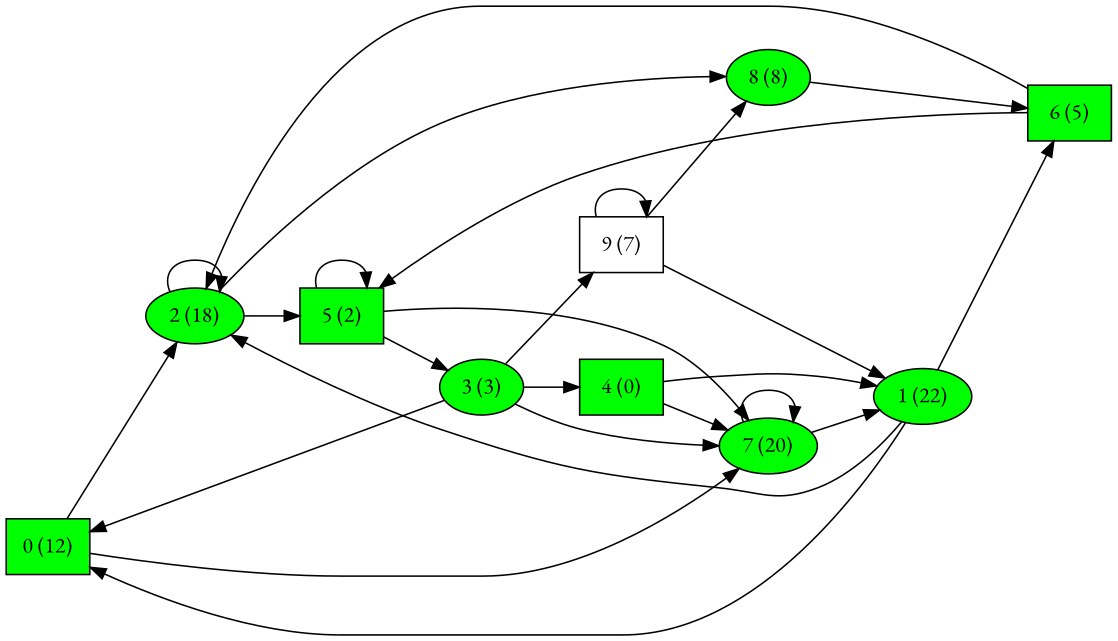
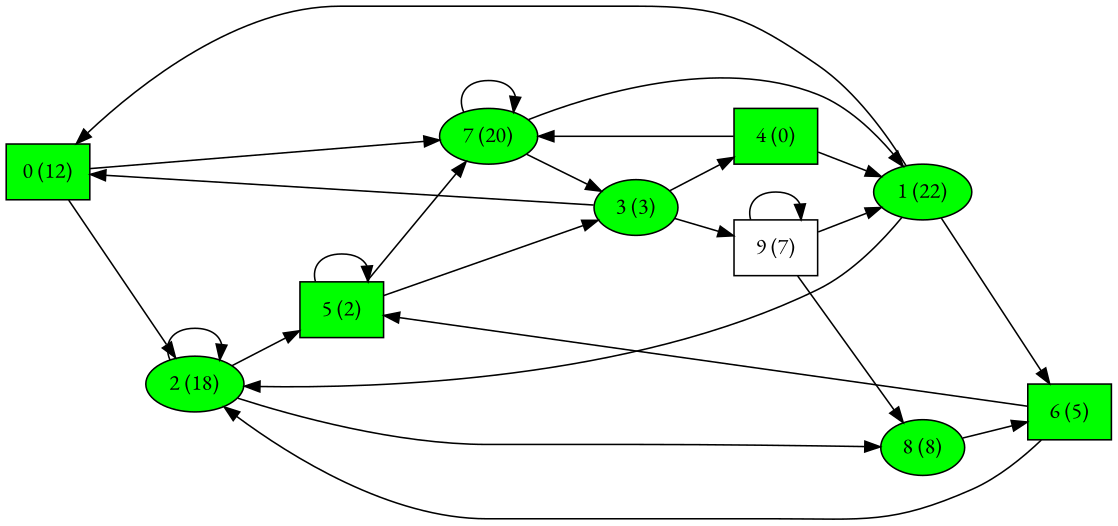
(607, 435) -> (557, 169)
